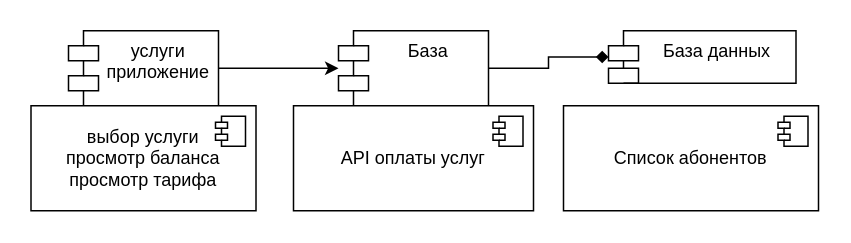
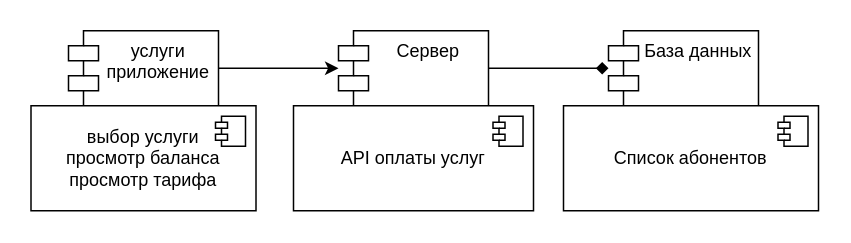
(428, 52) -> (428, 52)
(702, 57) -> (683, 68)
